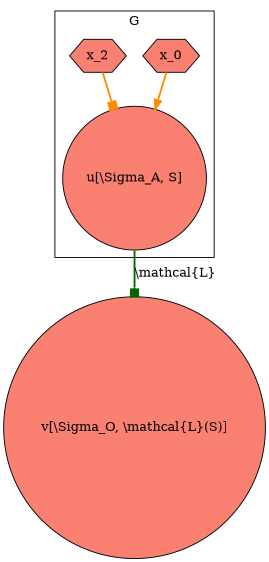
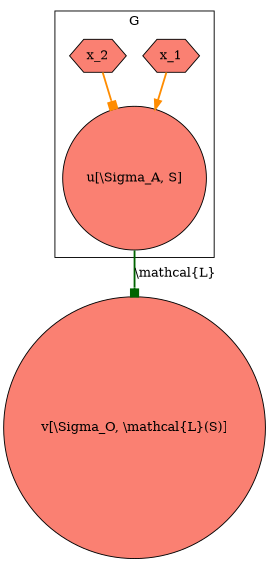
(171, 56) -> (171, 56)
